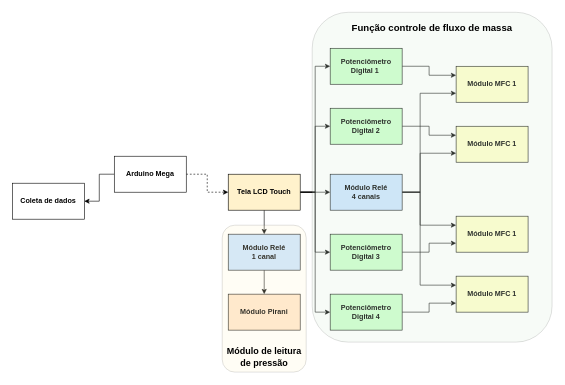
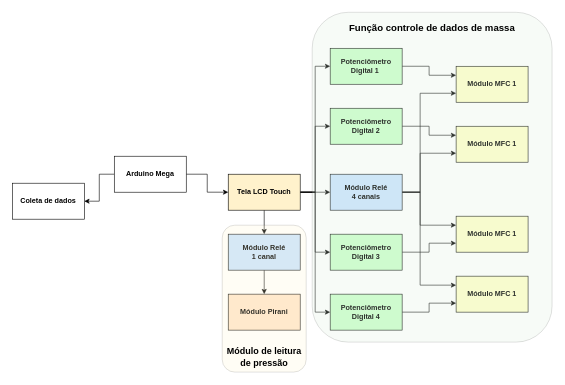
(432, 27) -> (432, 27)
(207, 180) -> (207, 180)
